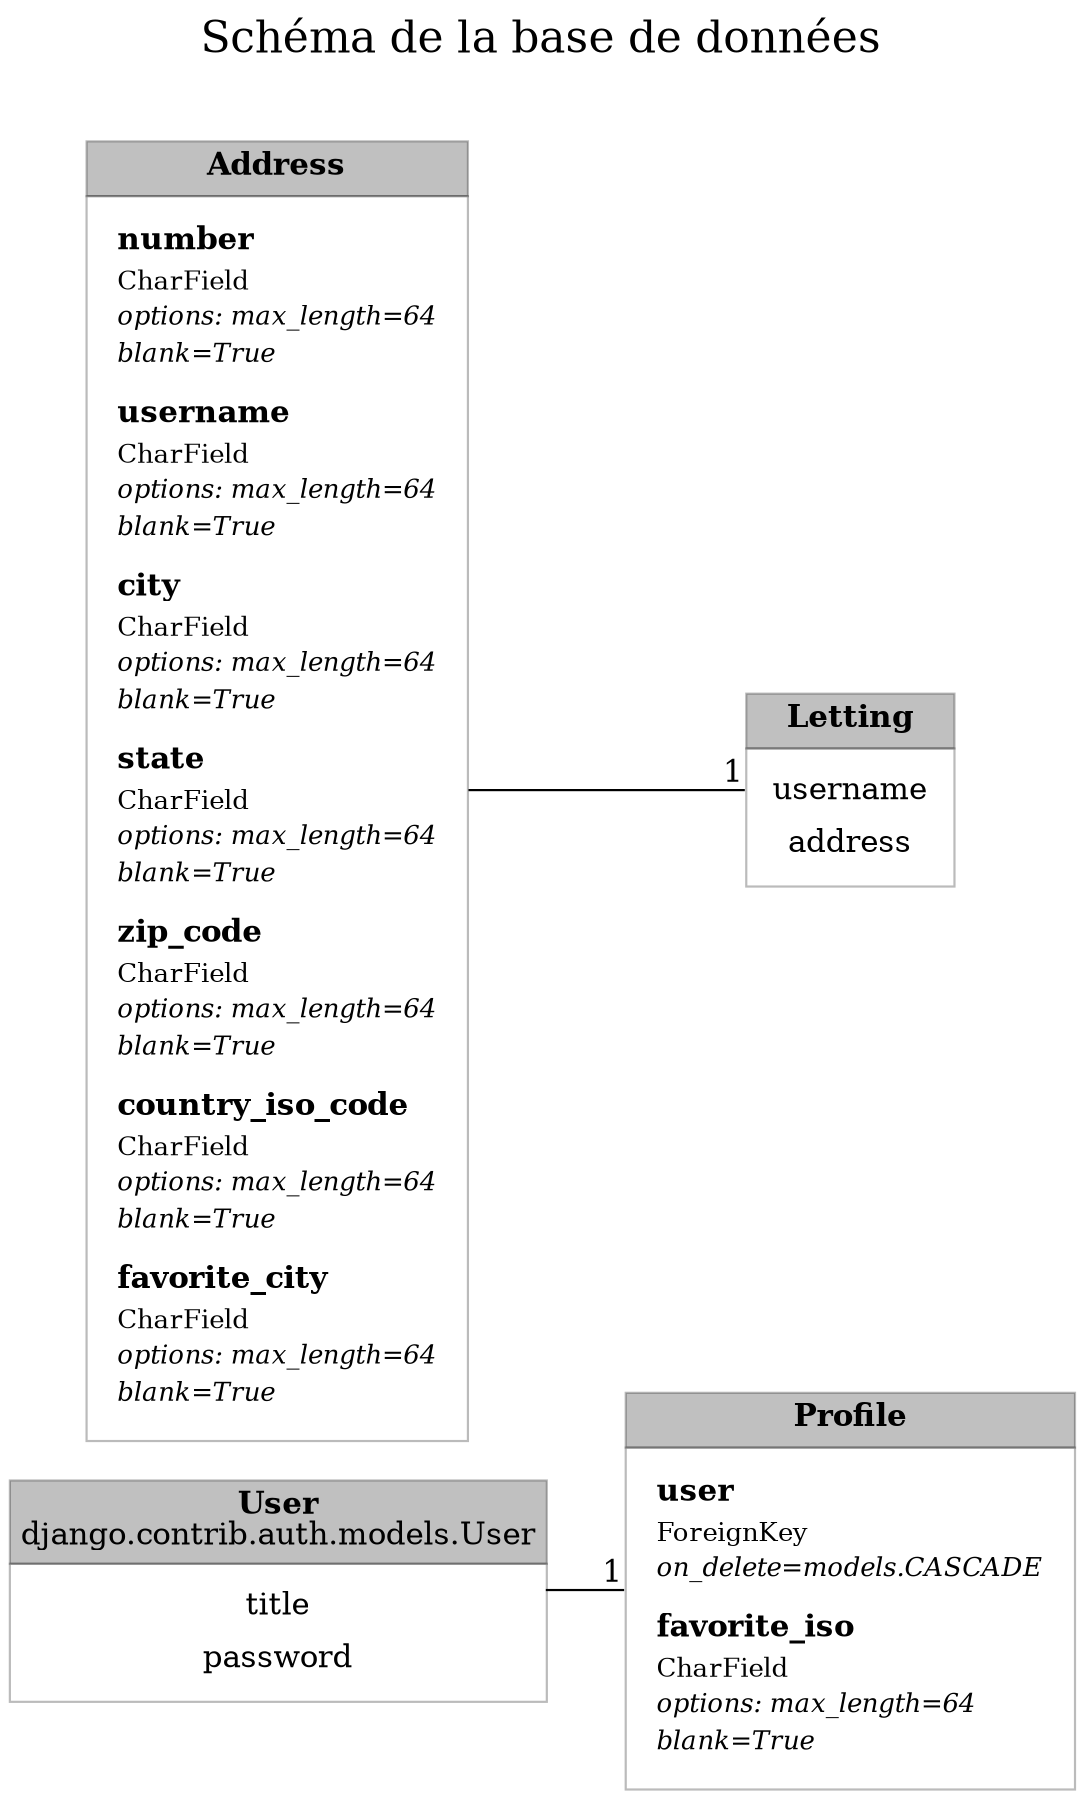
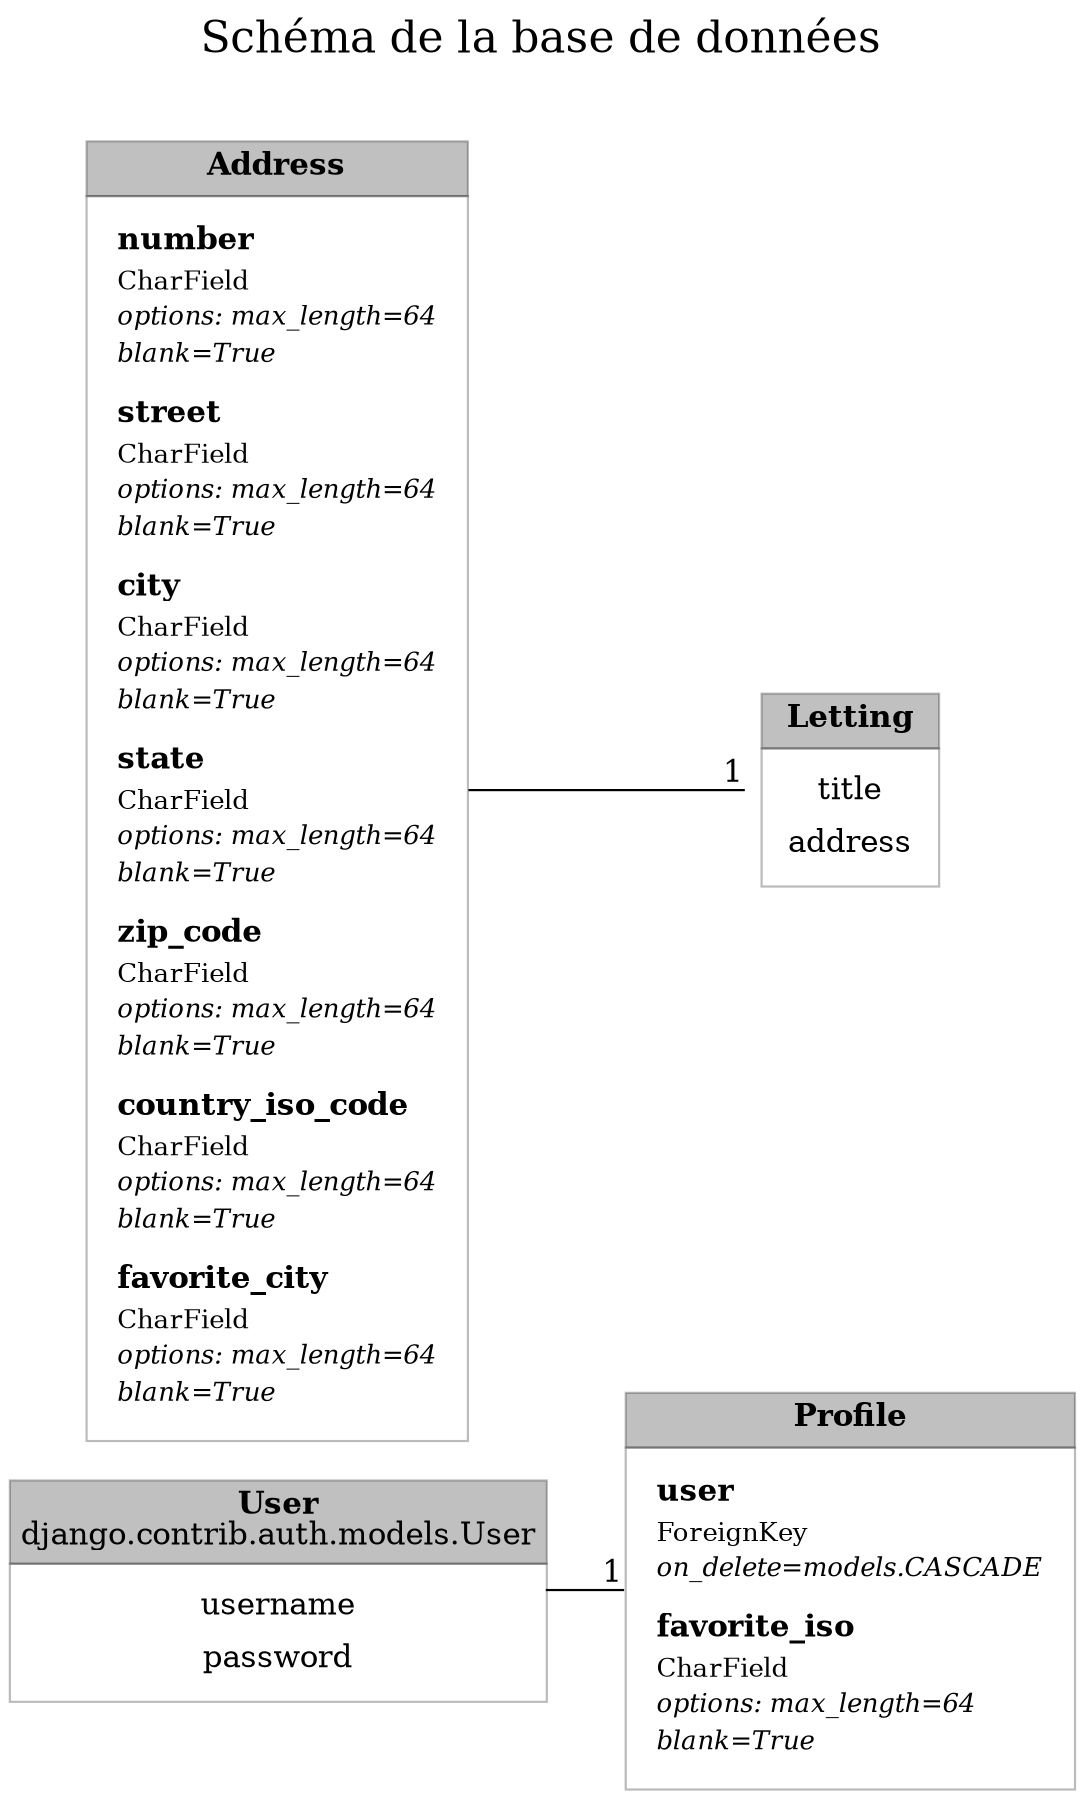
(204, 413) -> (170, 413)
(850, 790) -> (850, 790)
(278, 1605) -> (278, 1605)
